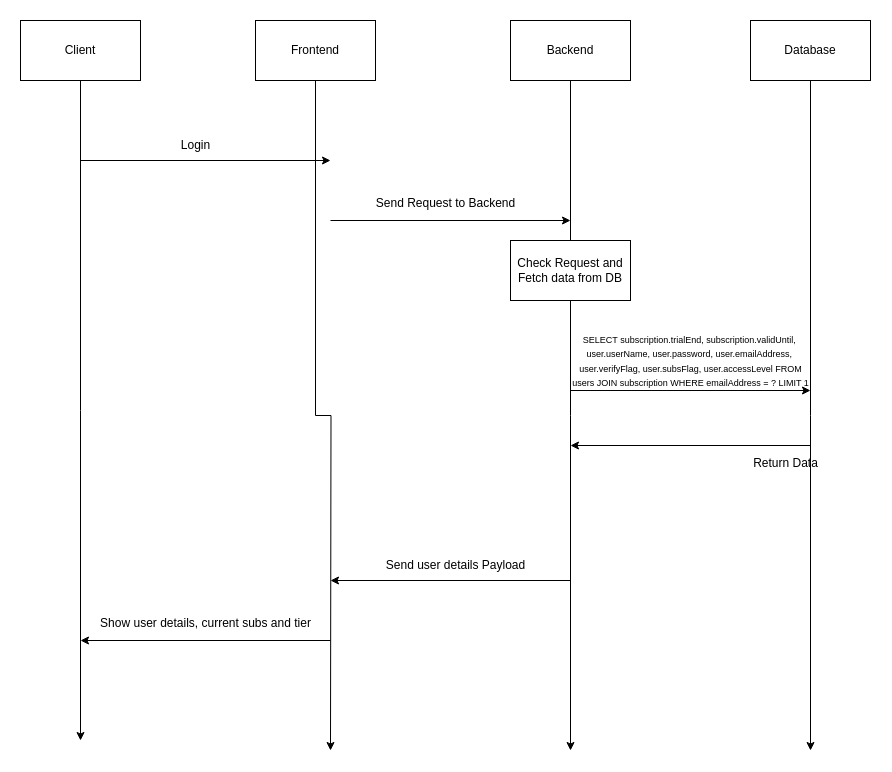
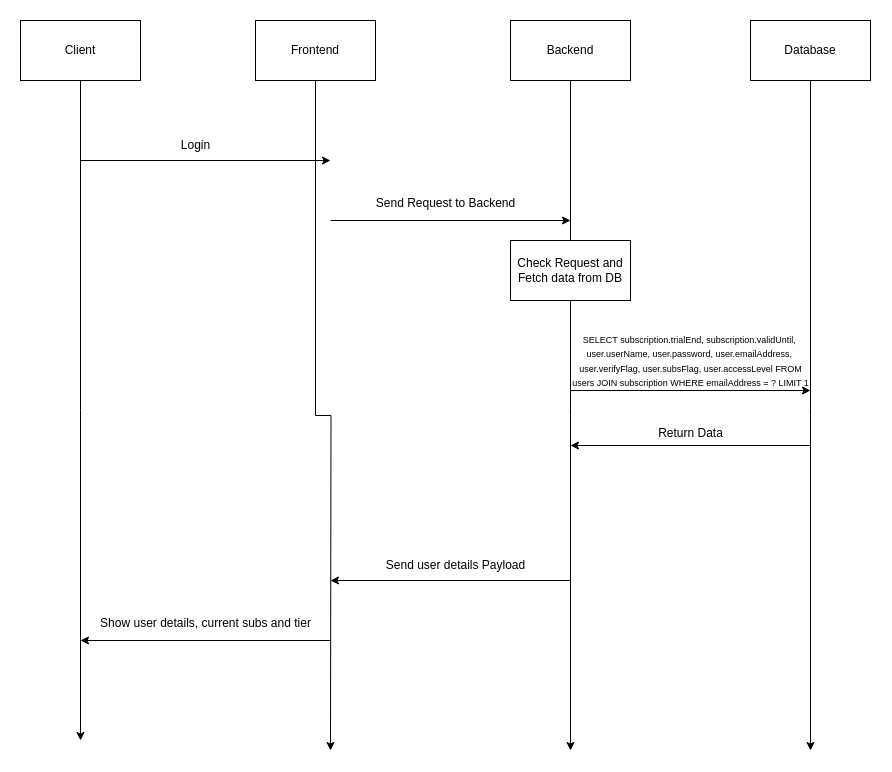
(786, 464) -> (691, 434)
